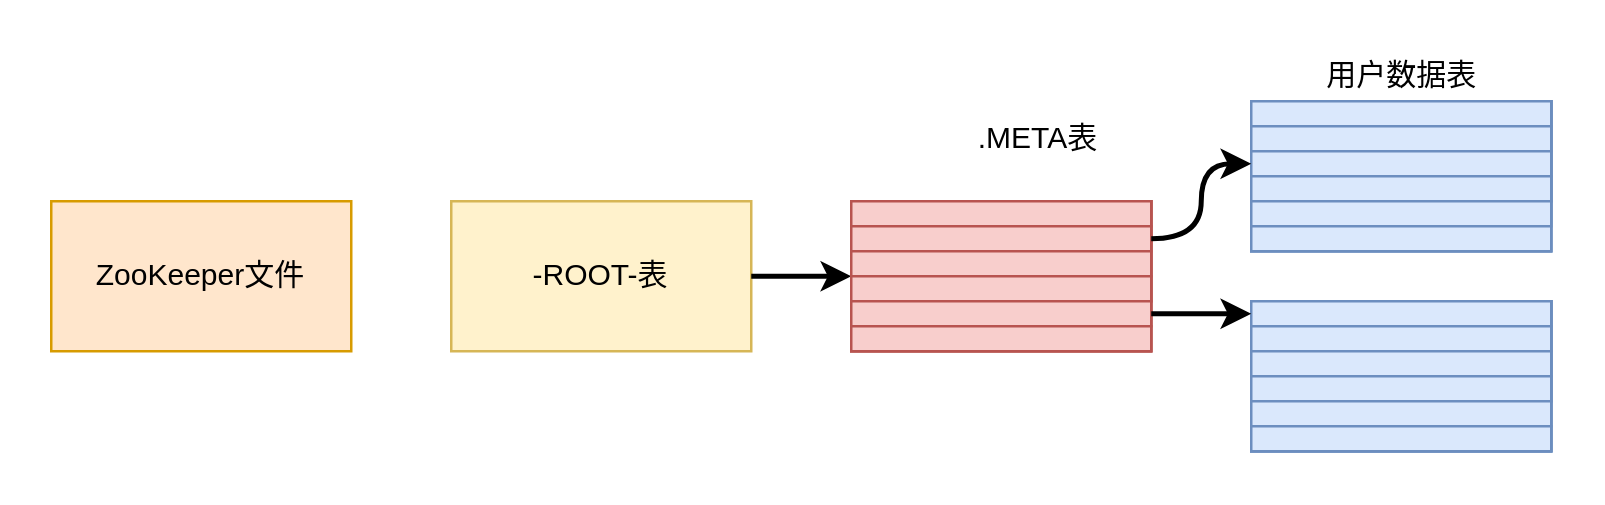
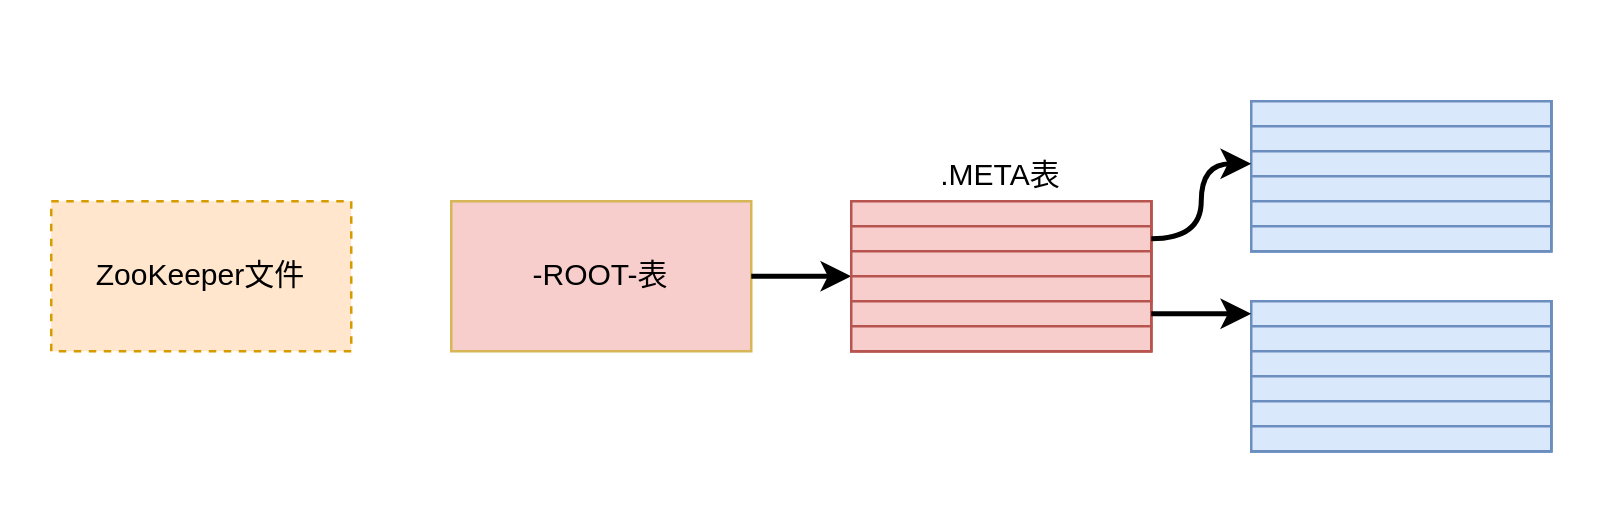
(1401, 76) -> none
(1039, 139) -> (1001, 176)
(201, 276) -> (201, 276)
(601, 276) -> (601, 276)
